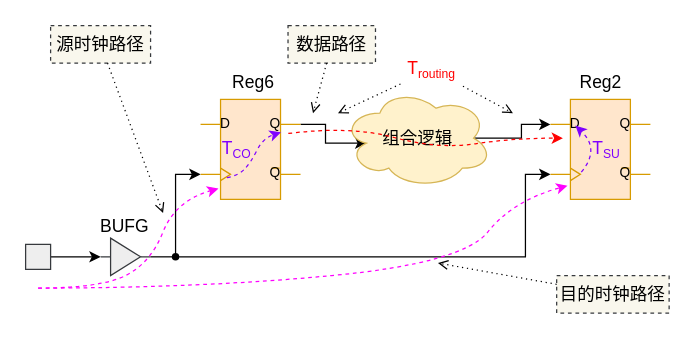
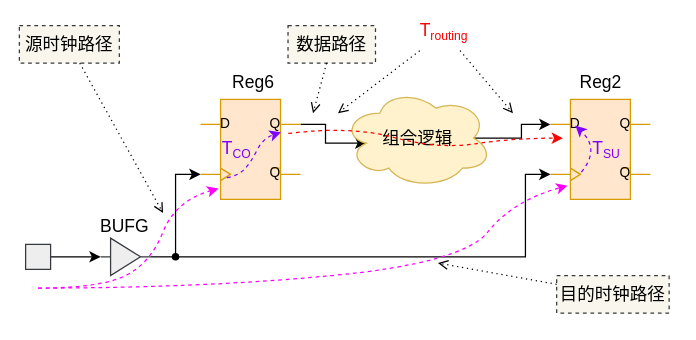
(101, 44) -> (69, 44)
(432, 69) -> (444, 32)
